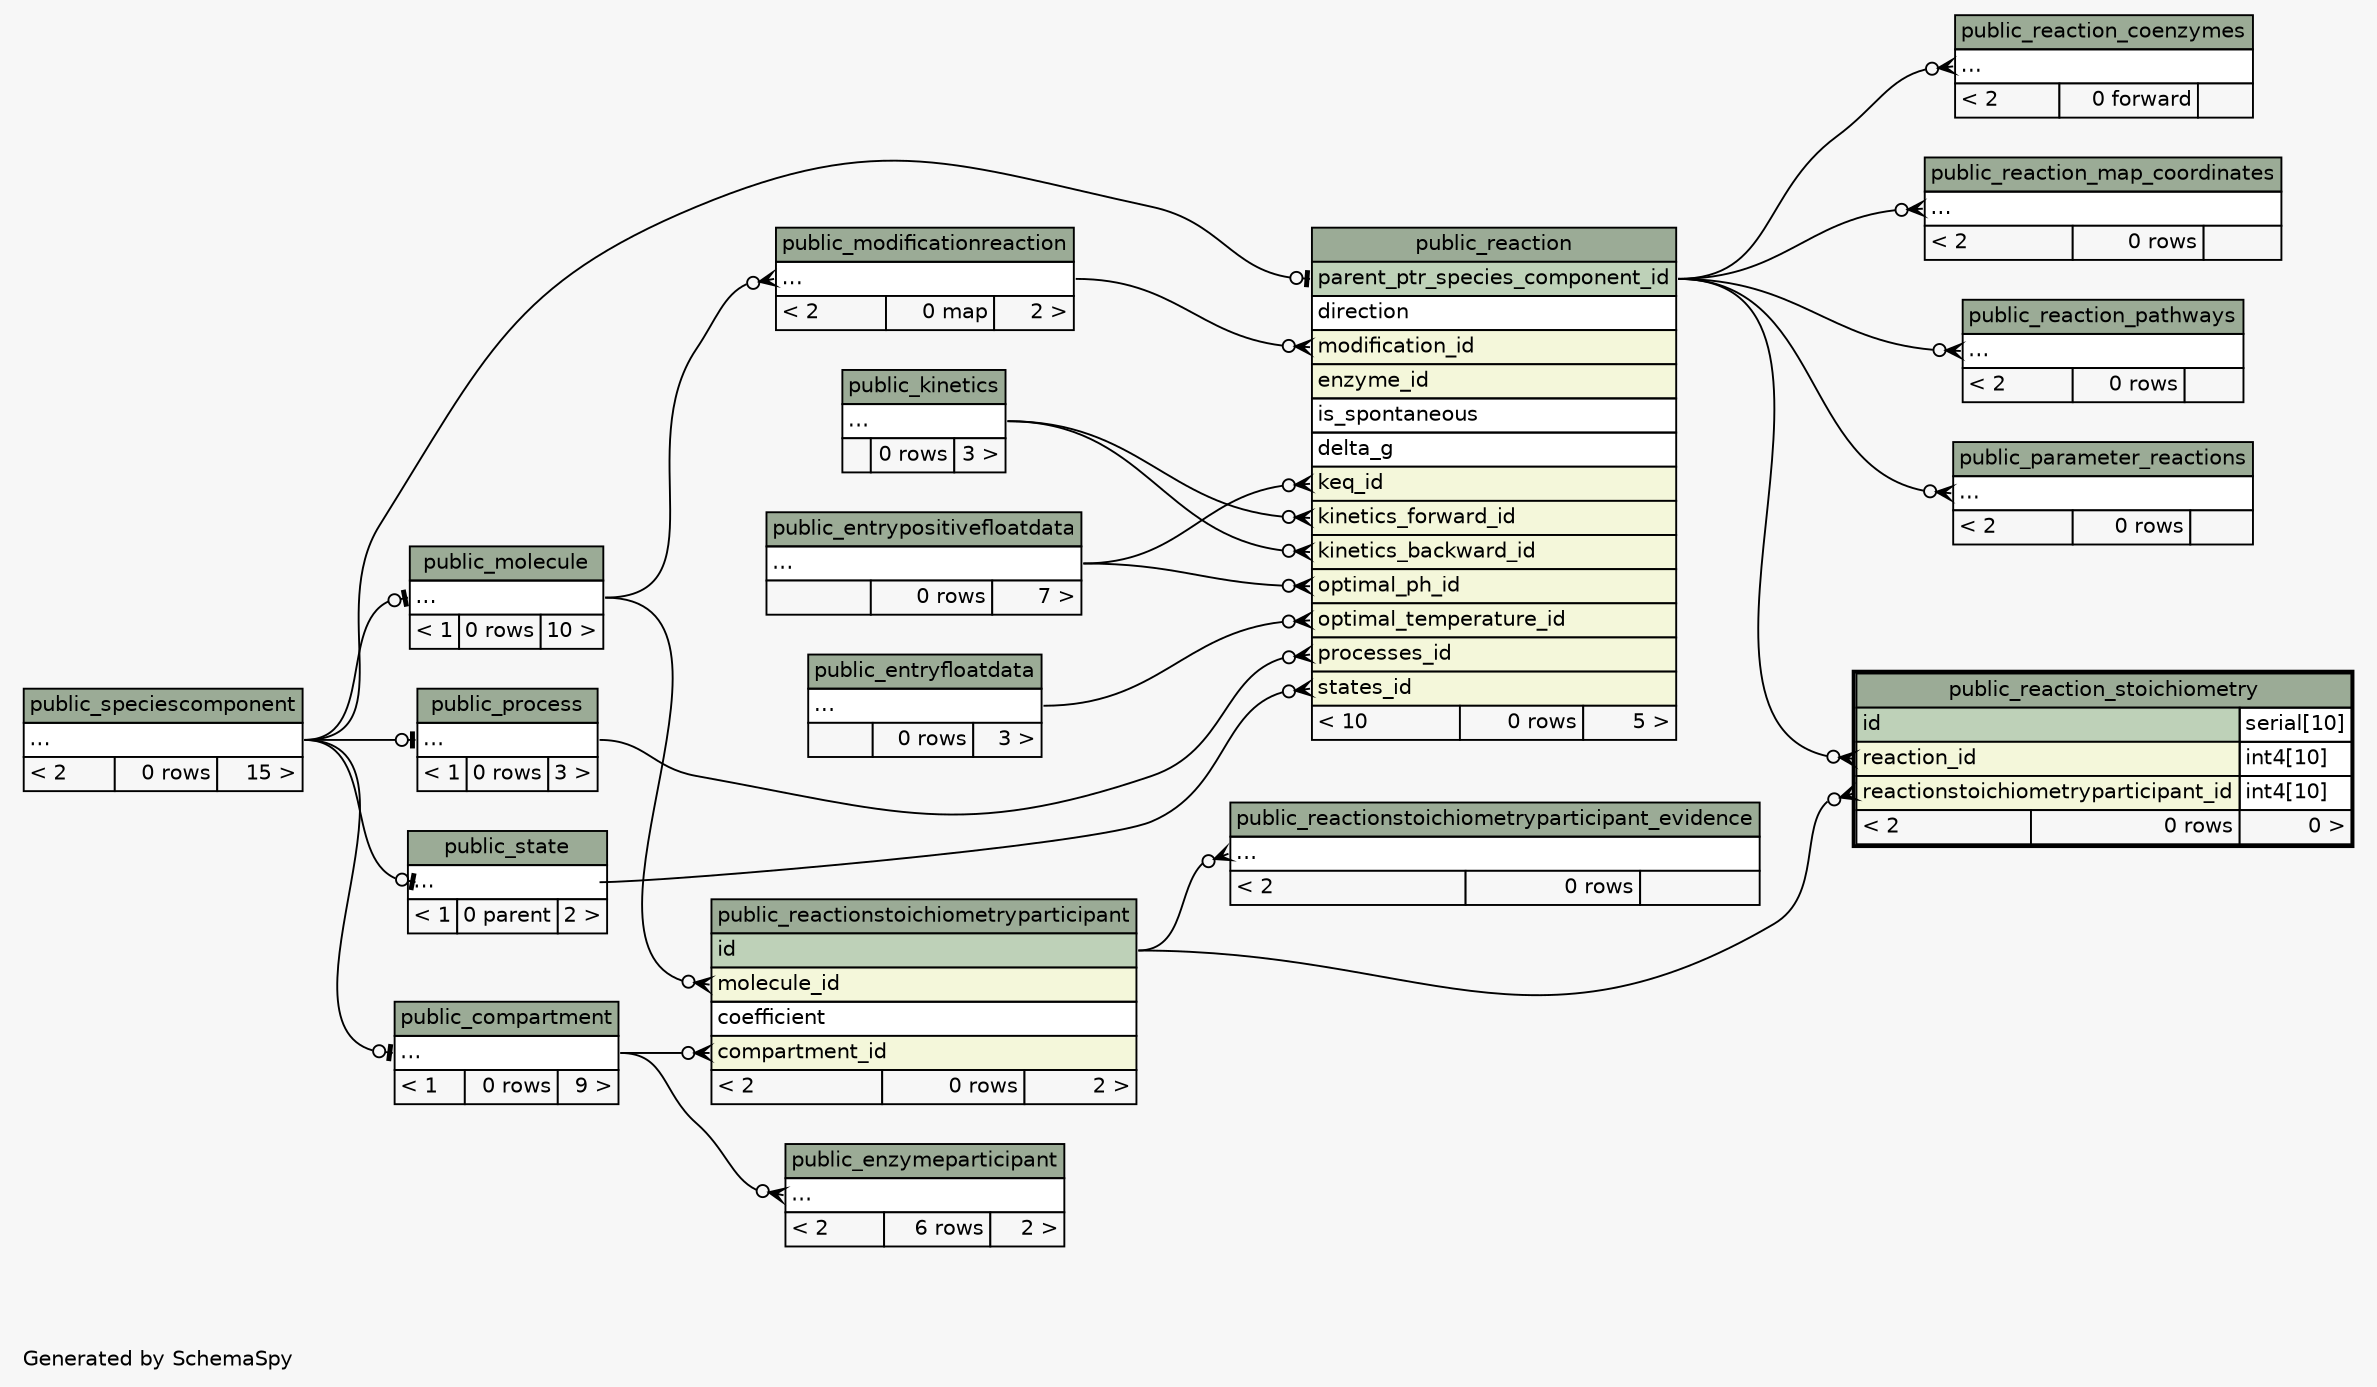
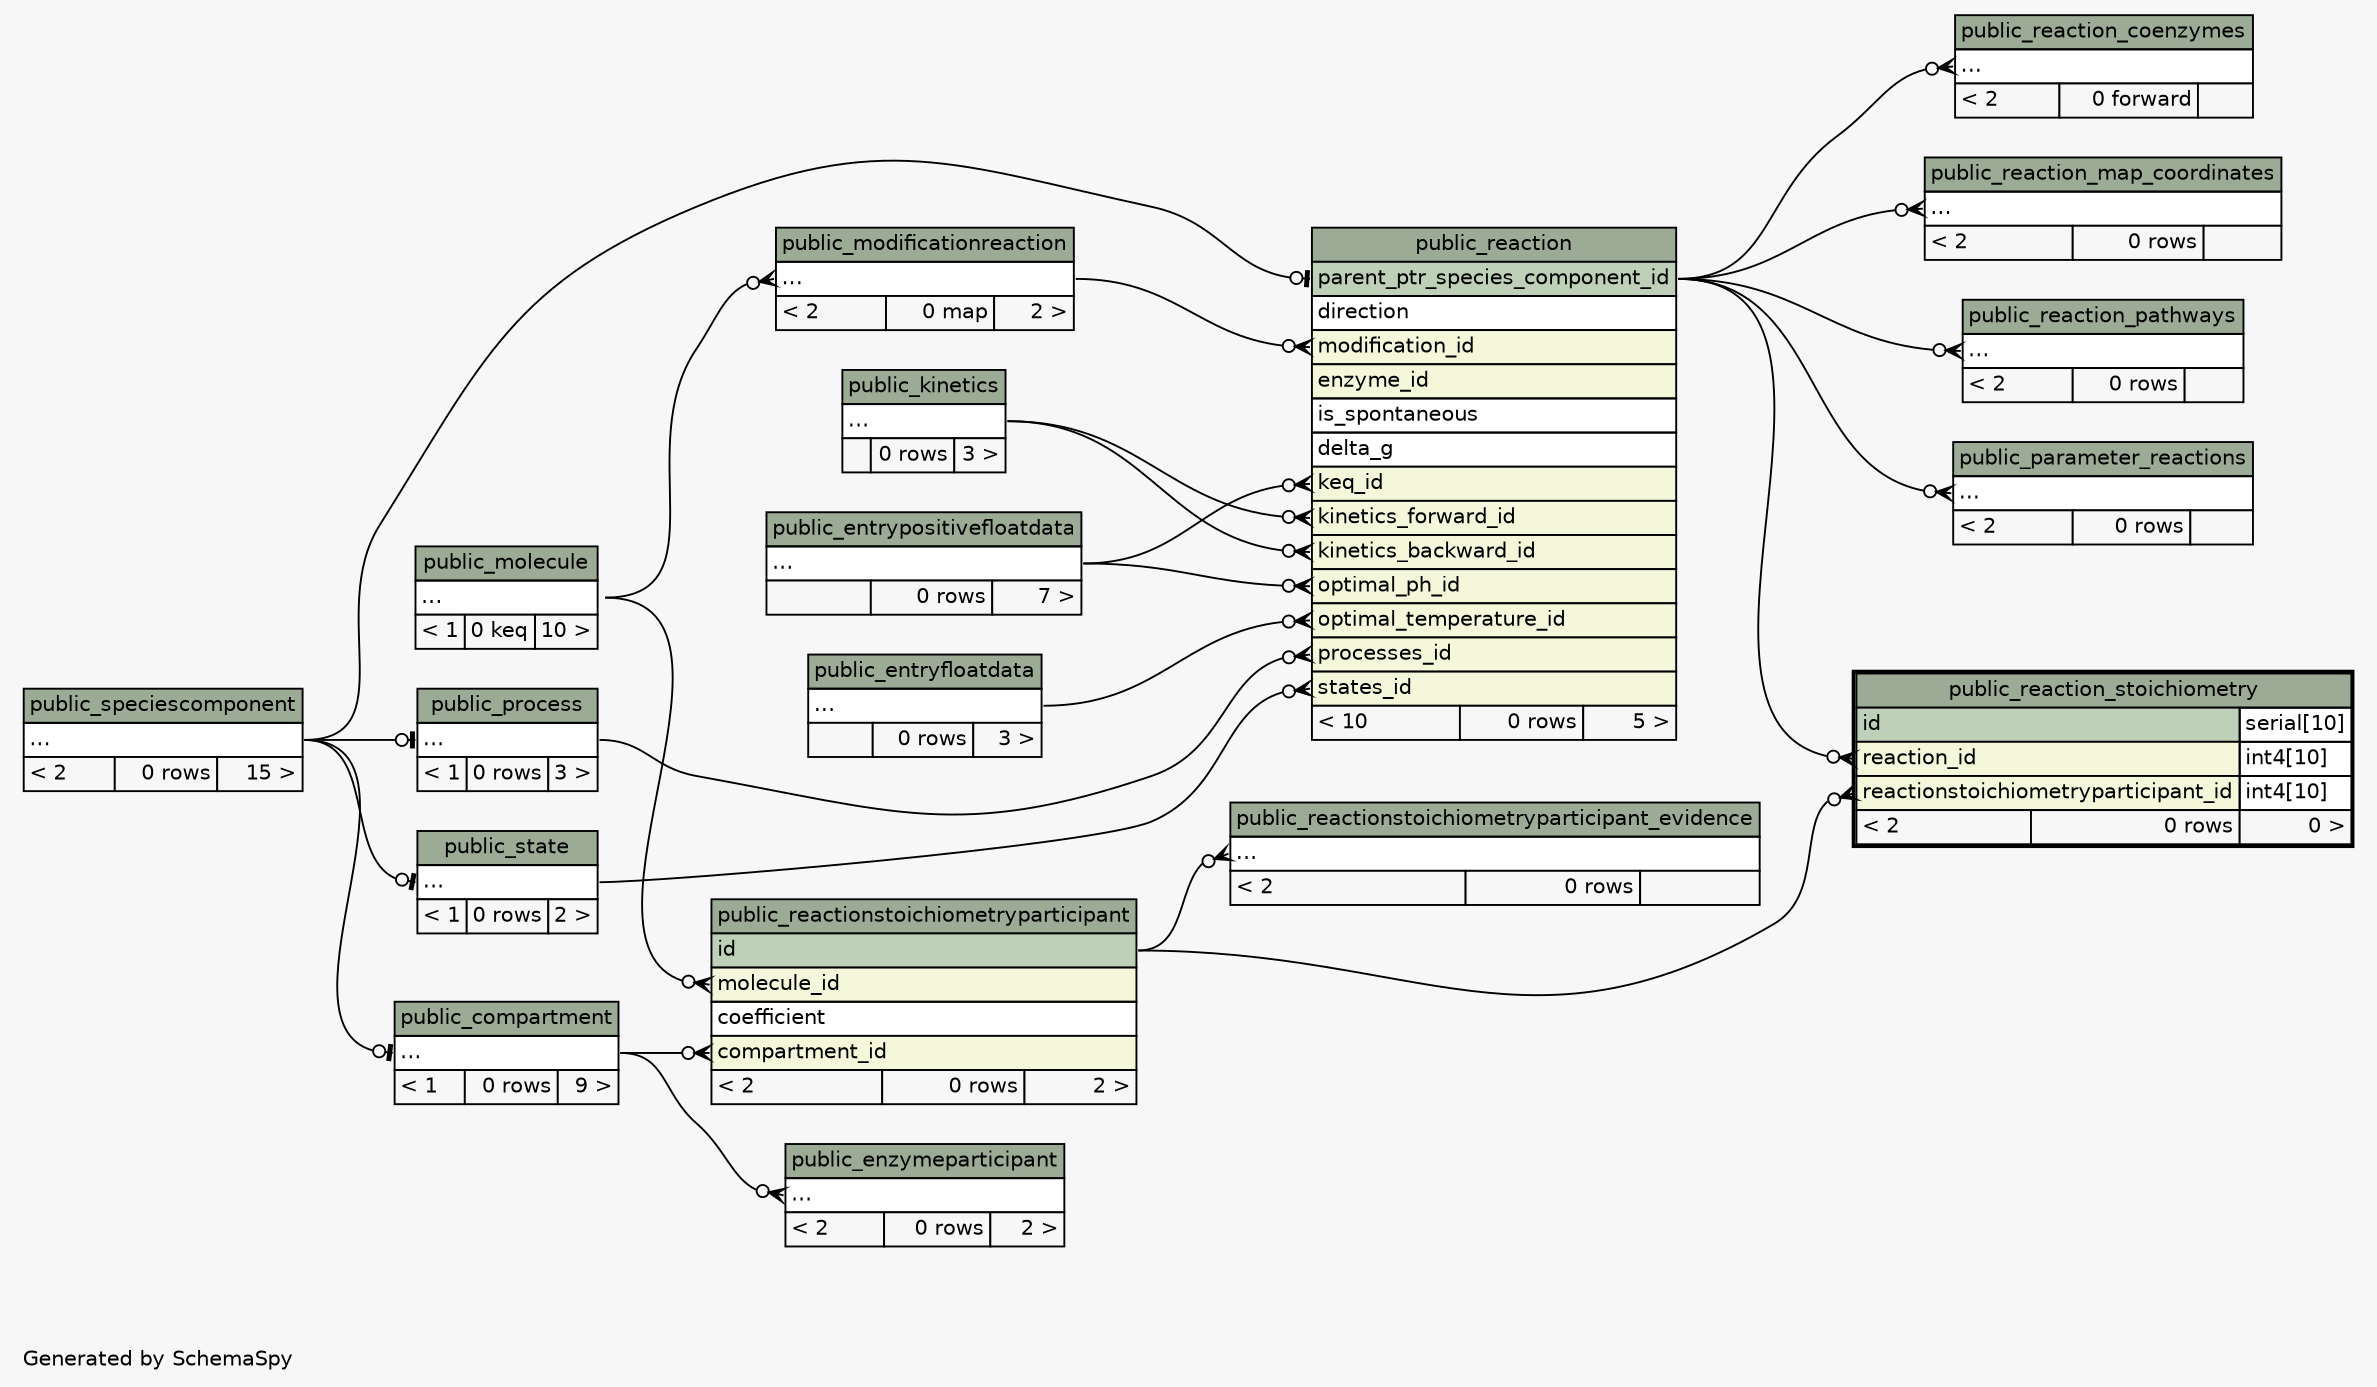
(500, 631) -> (500, 631)
(354, 678) -> none
(508, 915) -> (508, 915)
(950, 1228) -> (950, 1228)
